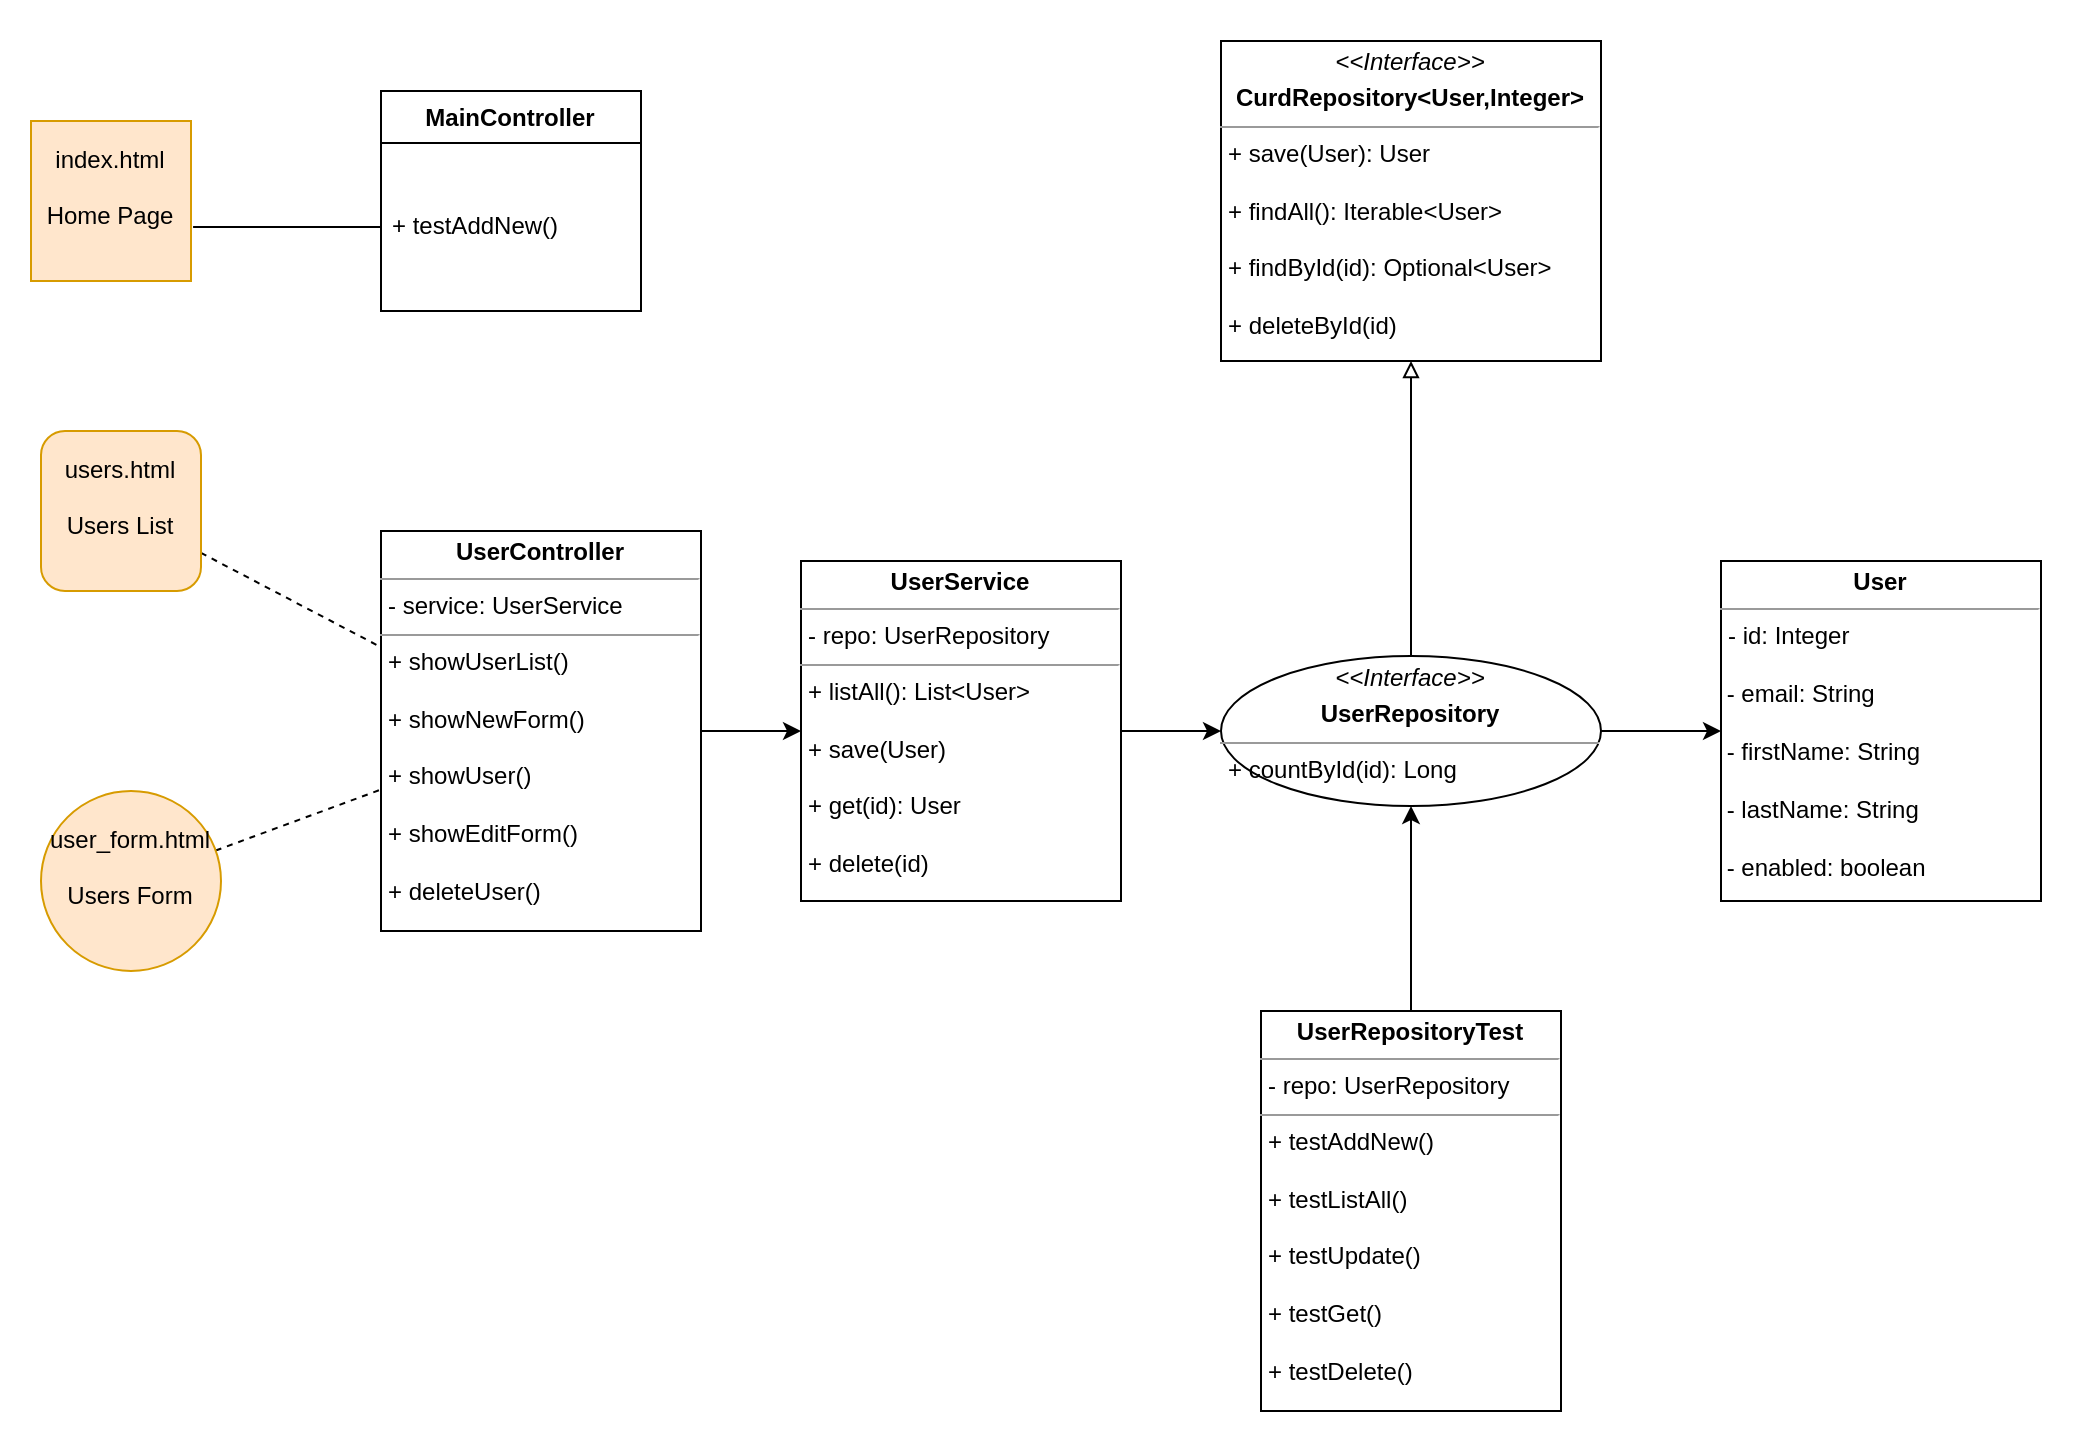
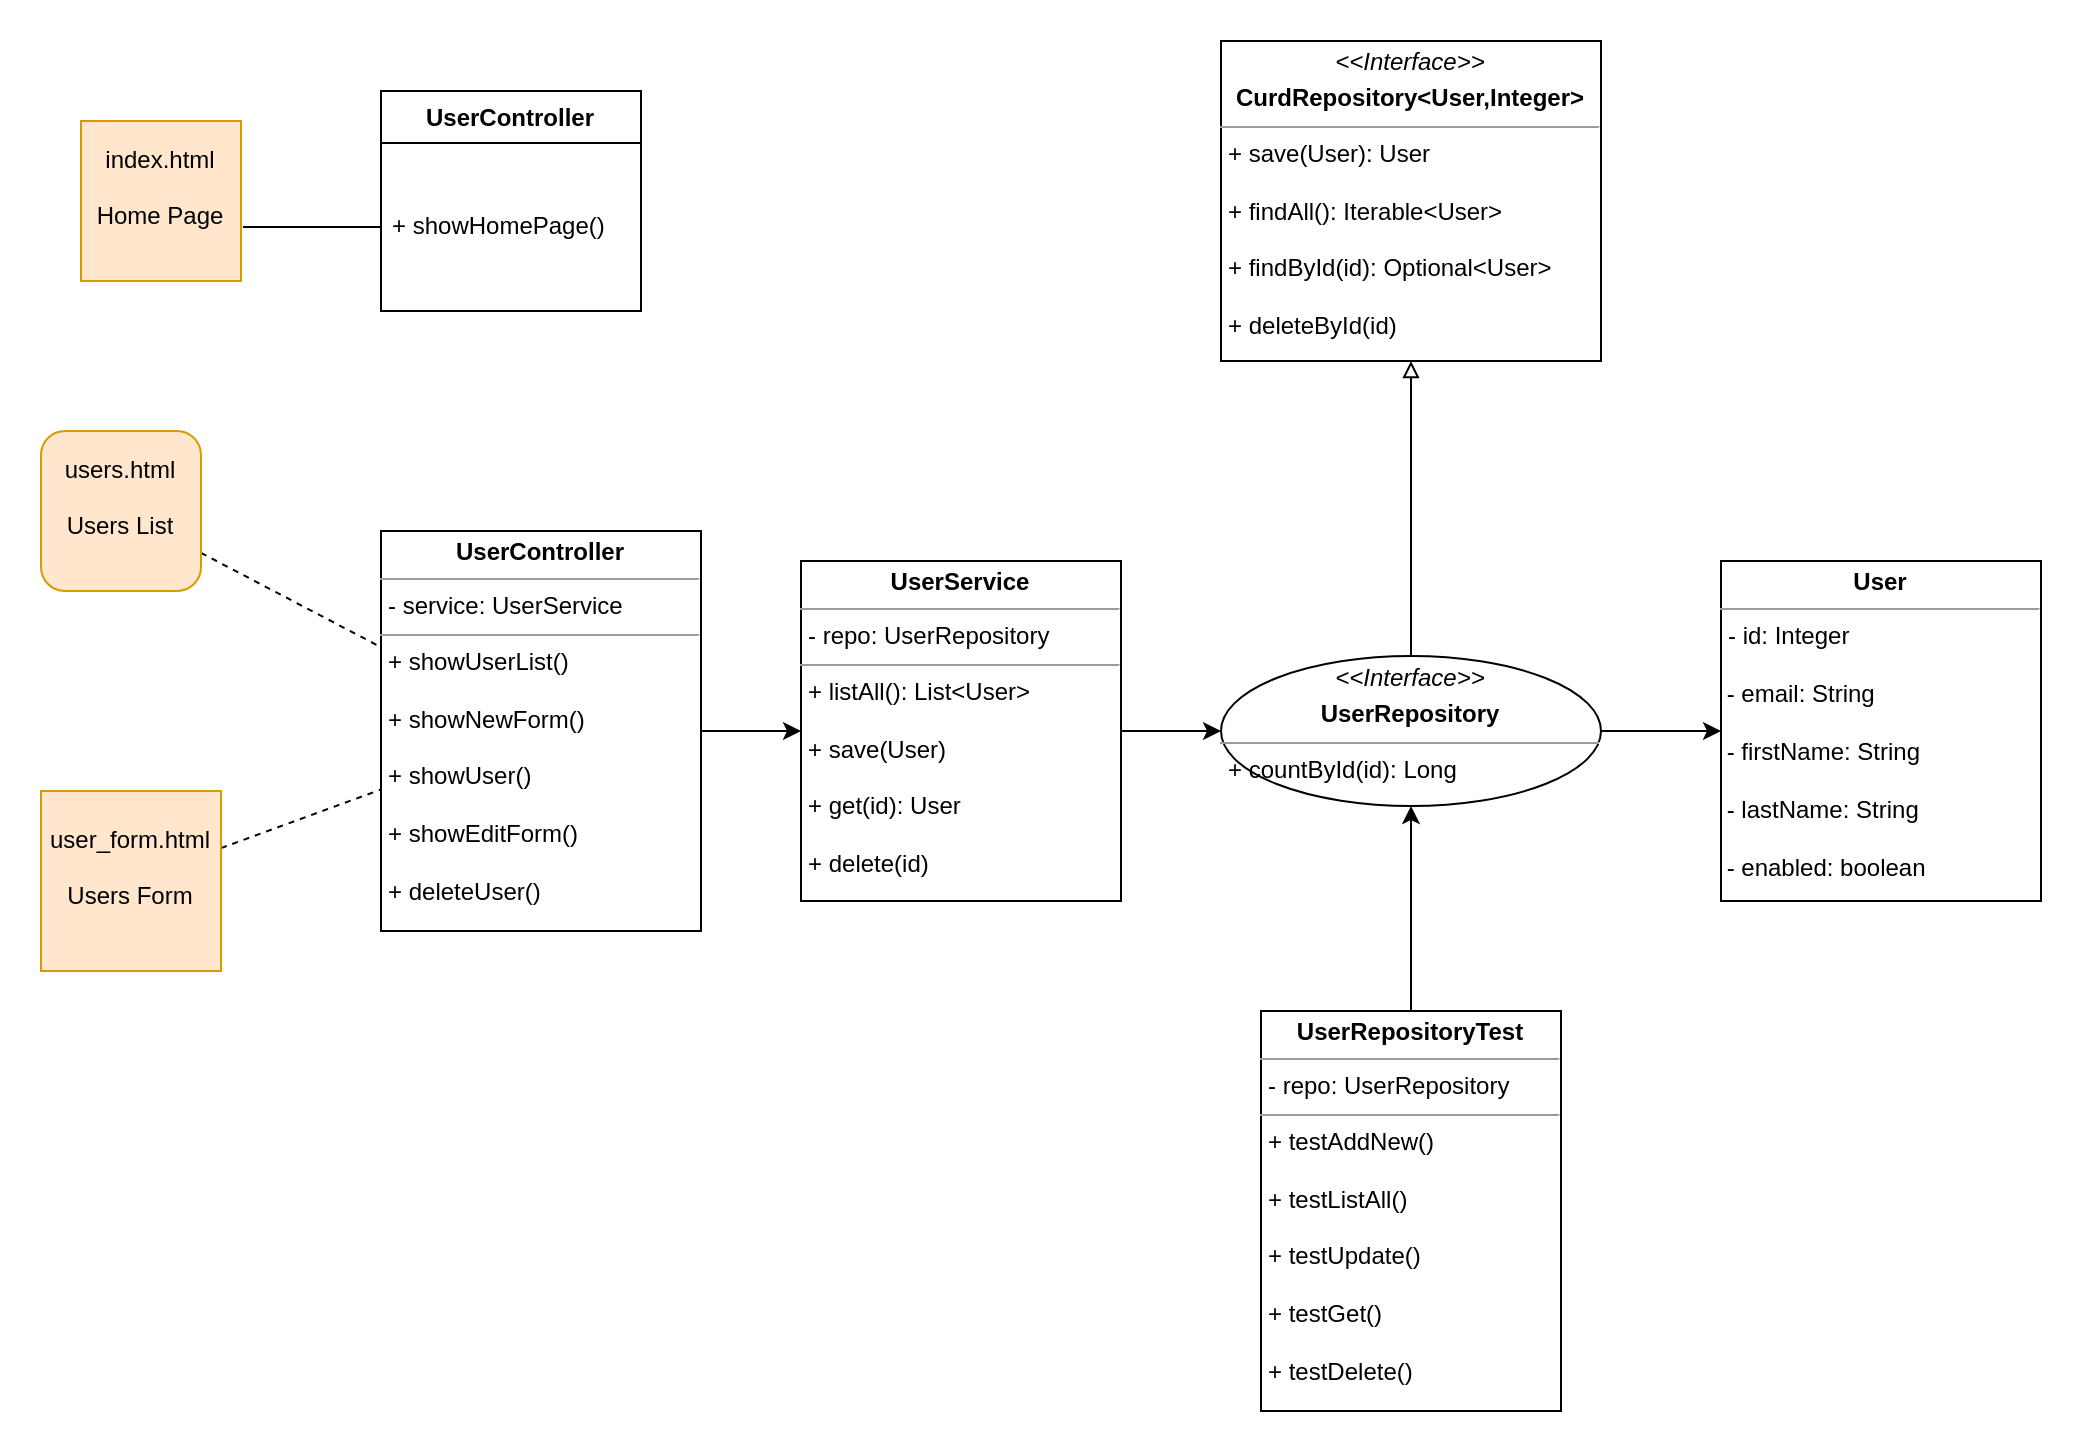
(511, 119) -> (511, 119)
(111, 201) -> (161, 201)
(484, 227) -> (497, 227)
(131, 881) -> (131, 881)
